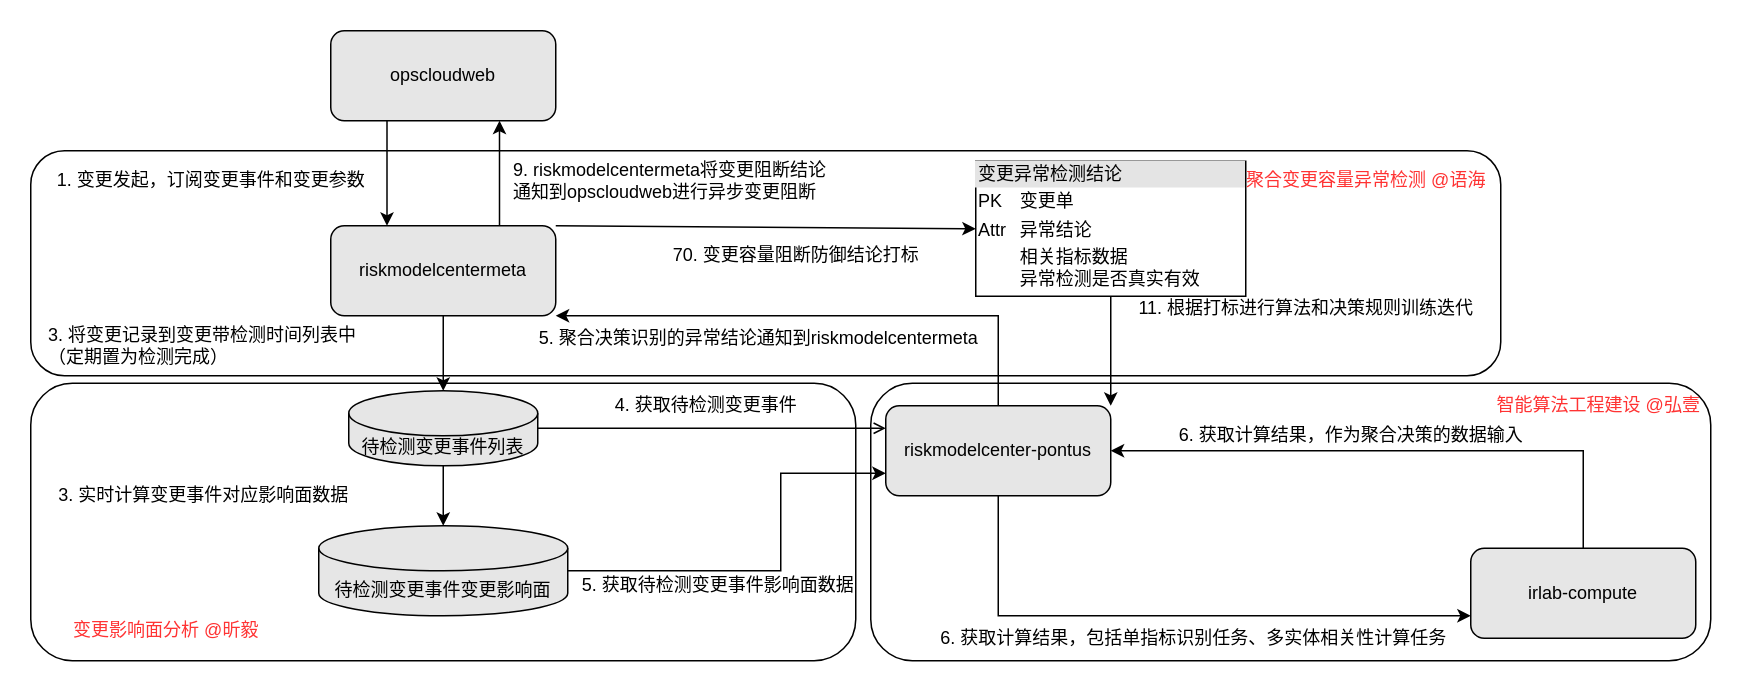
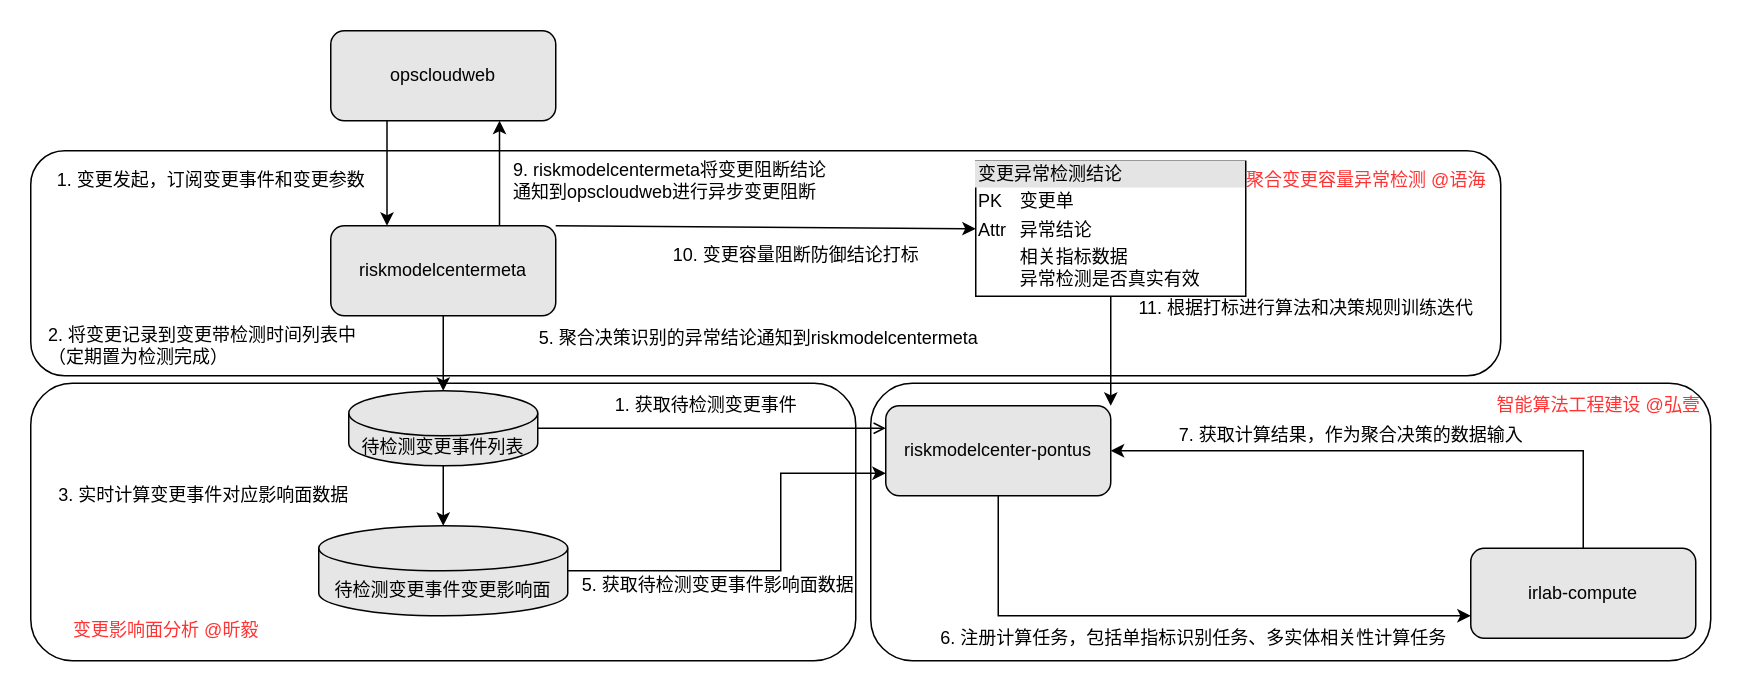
(797, 256) -> (797, 256)
(827, 316) -> none
(203, 346) -> (203, 346)
(707, 406) -> (707, 406)
(1352, 436) -> (1352, 436)
(1194, 638) -> (1194, 638)
